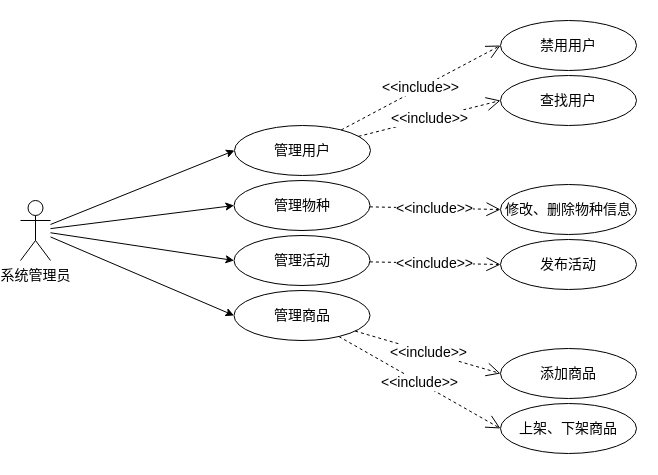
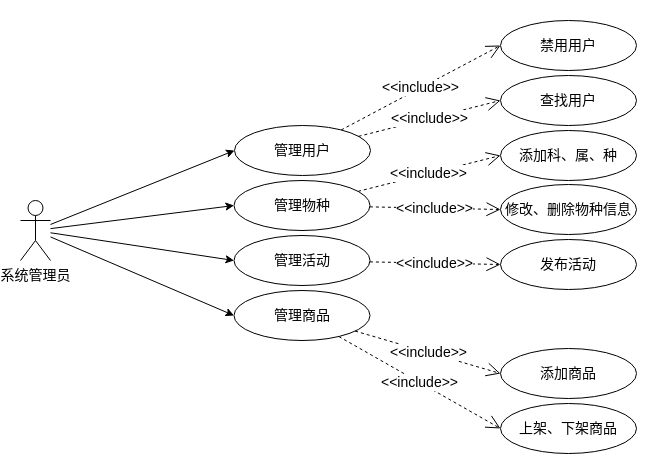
none -> (569, 156)
none -> (429, 173)
